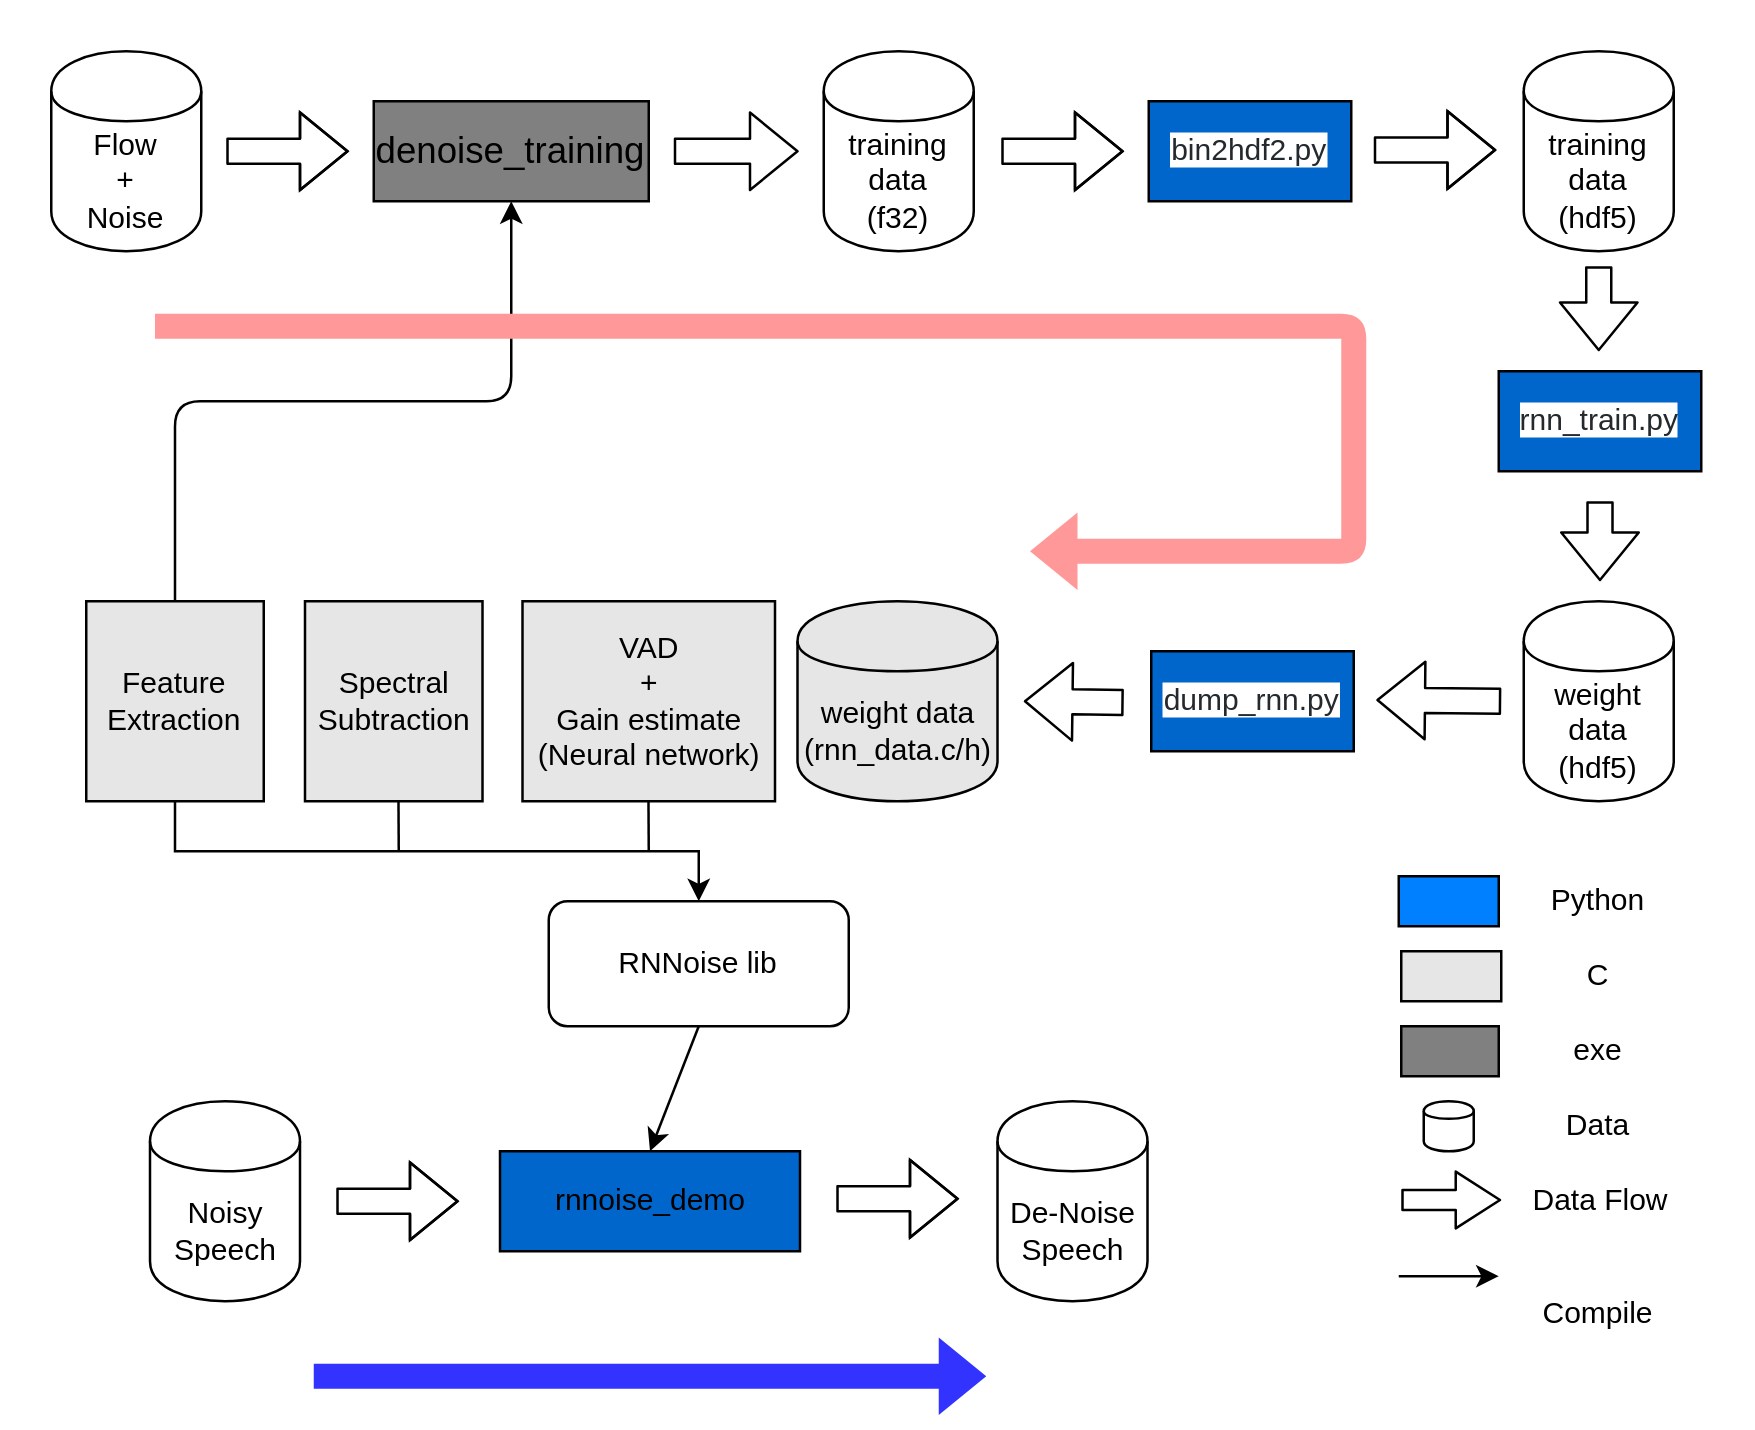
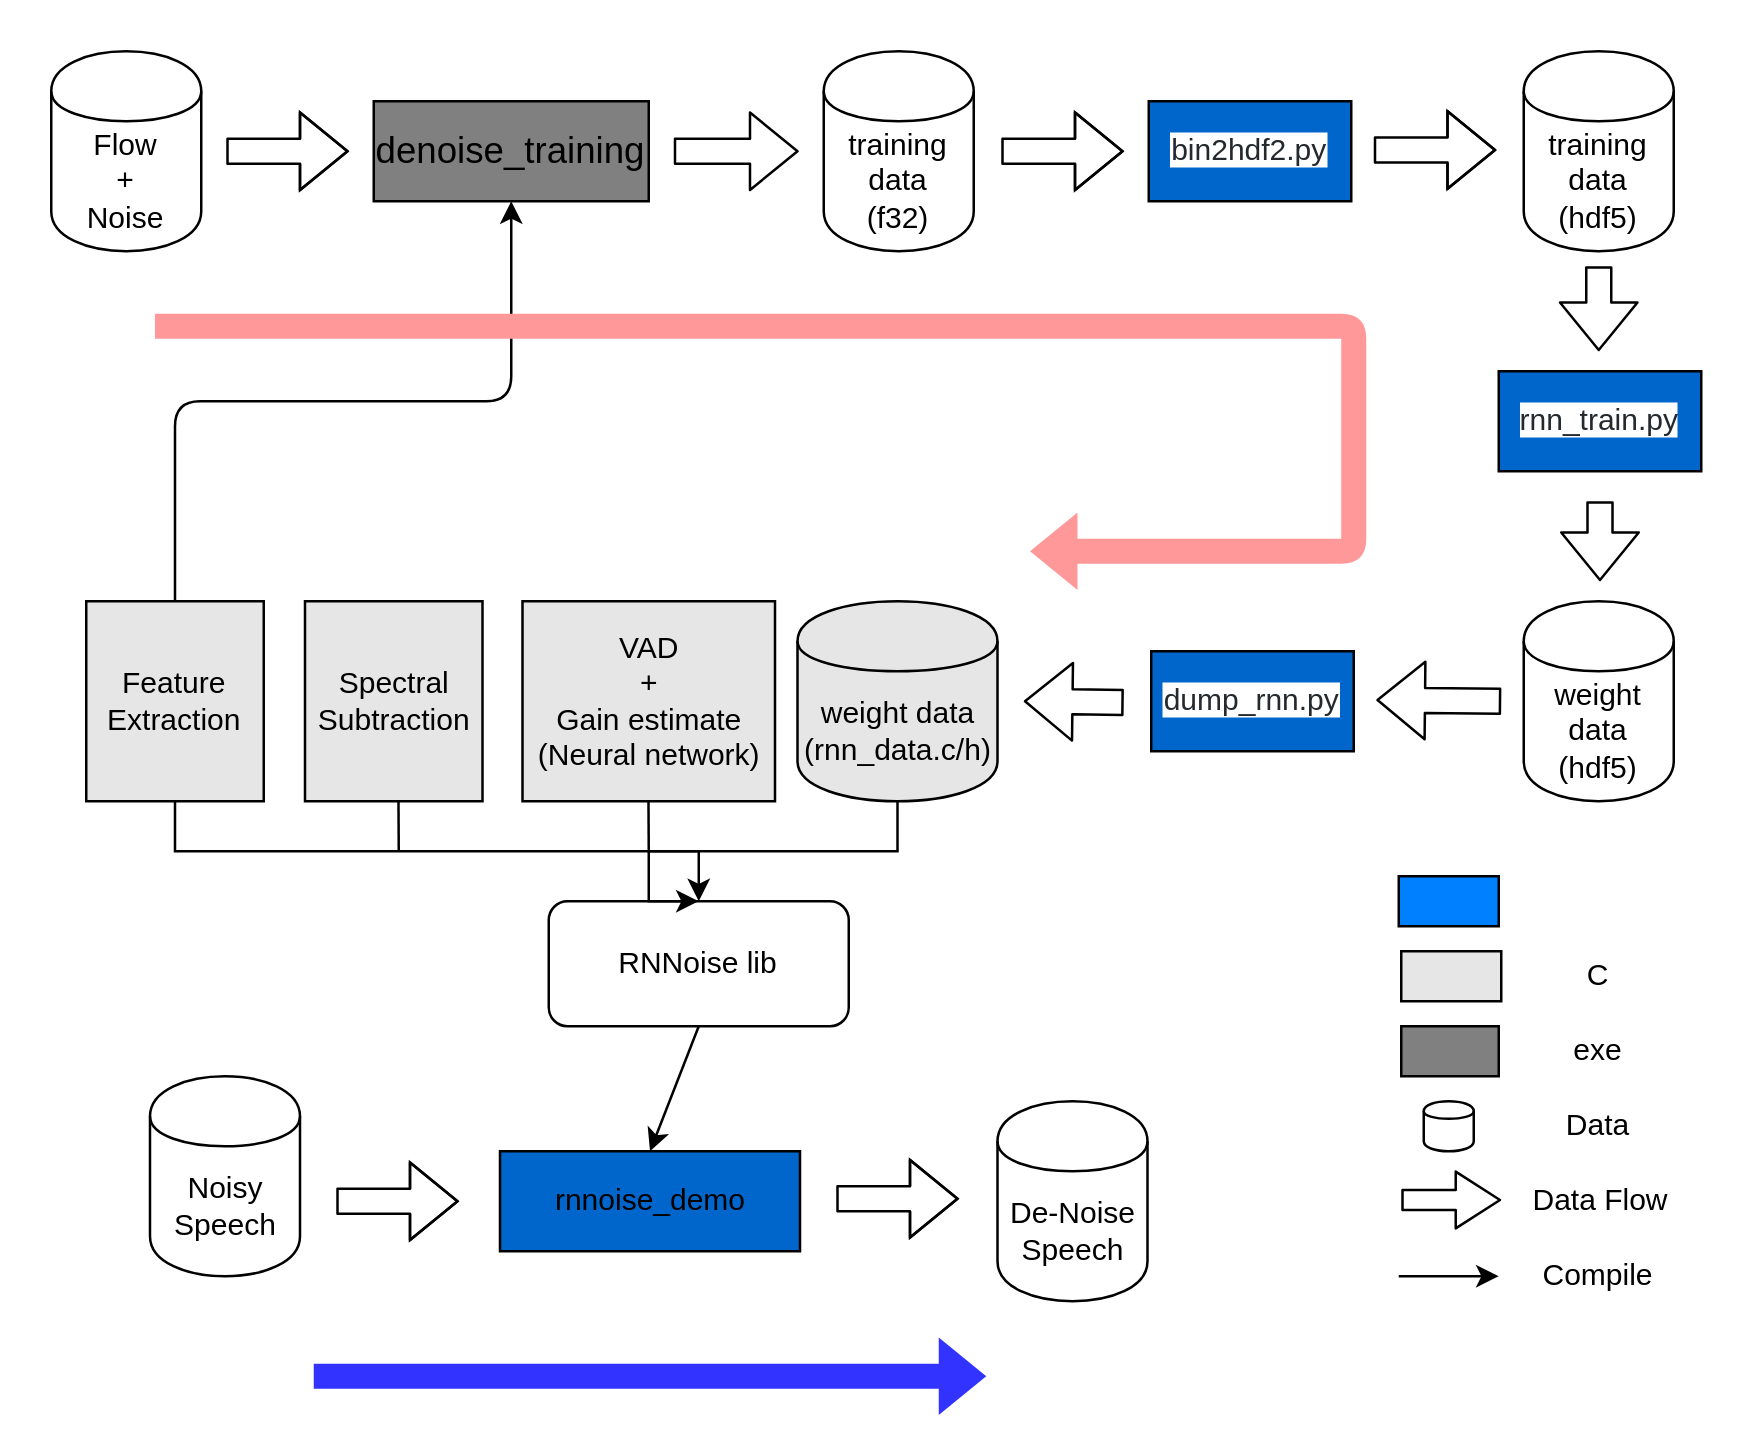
none -> (825, 851)
(1599, 901) -> none
(225, 1201) -> (225, 1176)
(1599, 1314) -> (1599, 1276)
